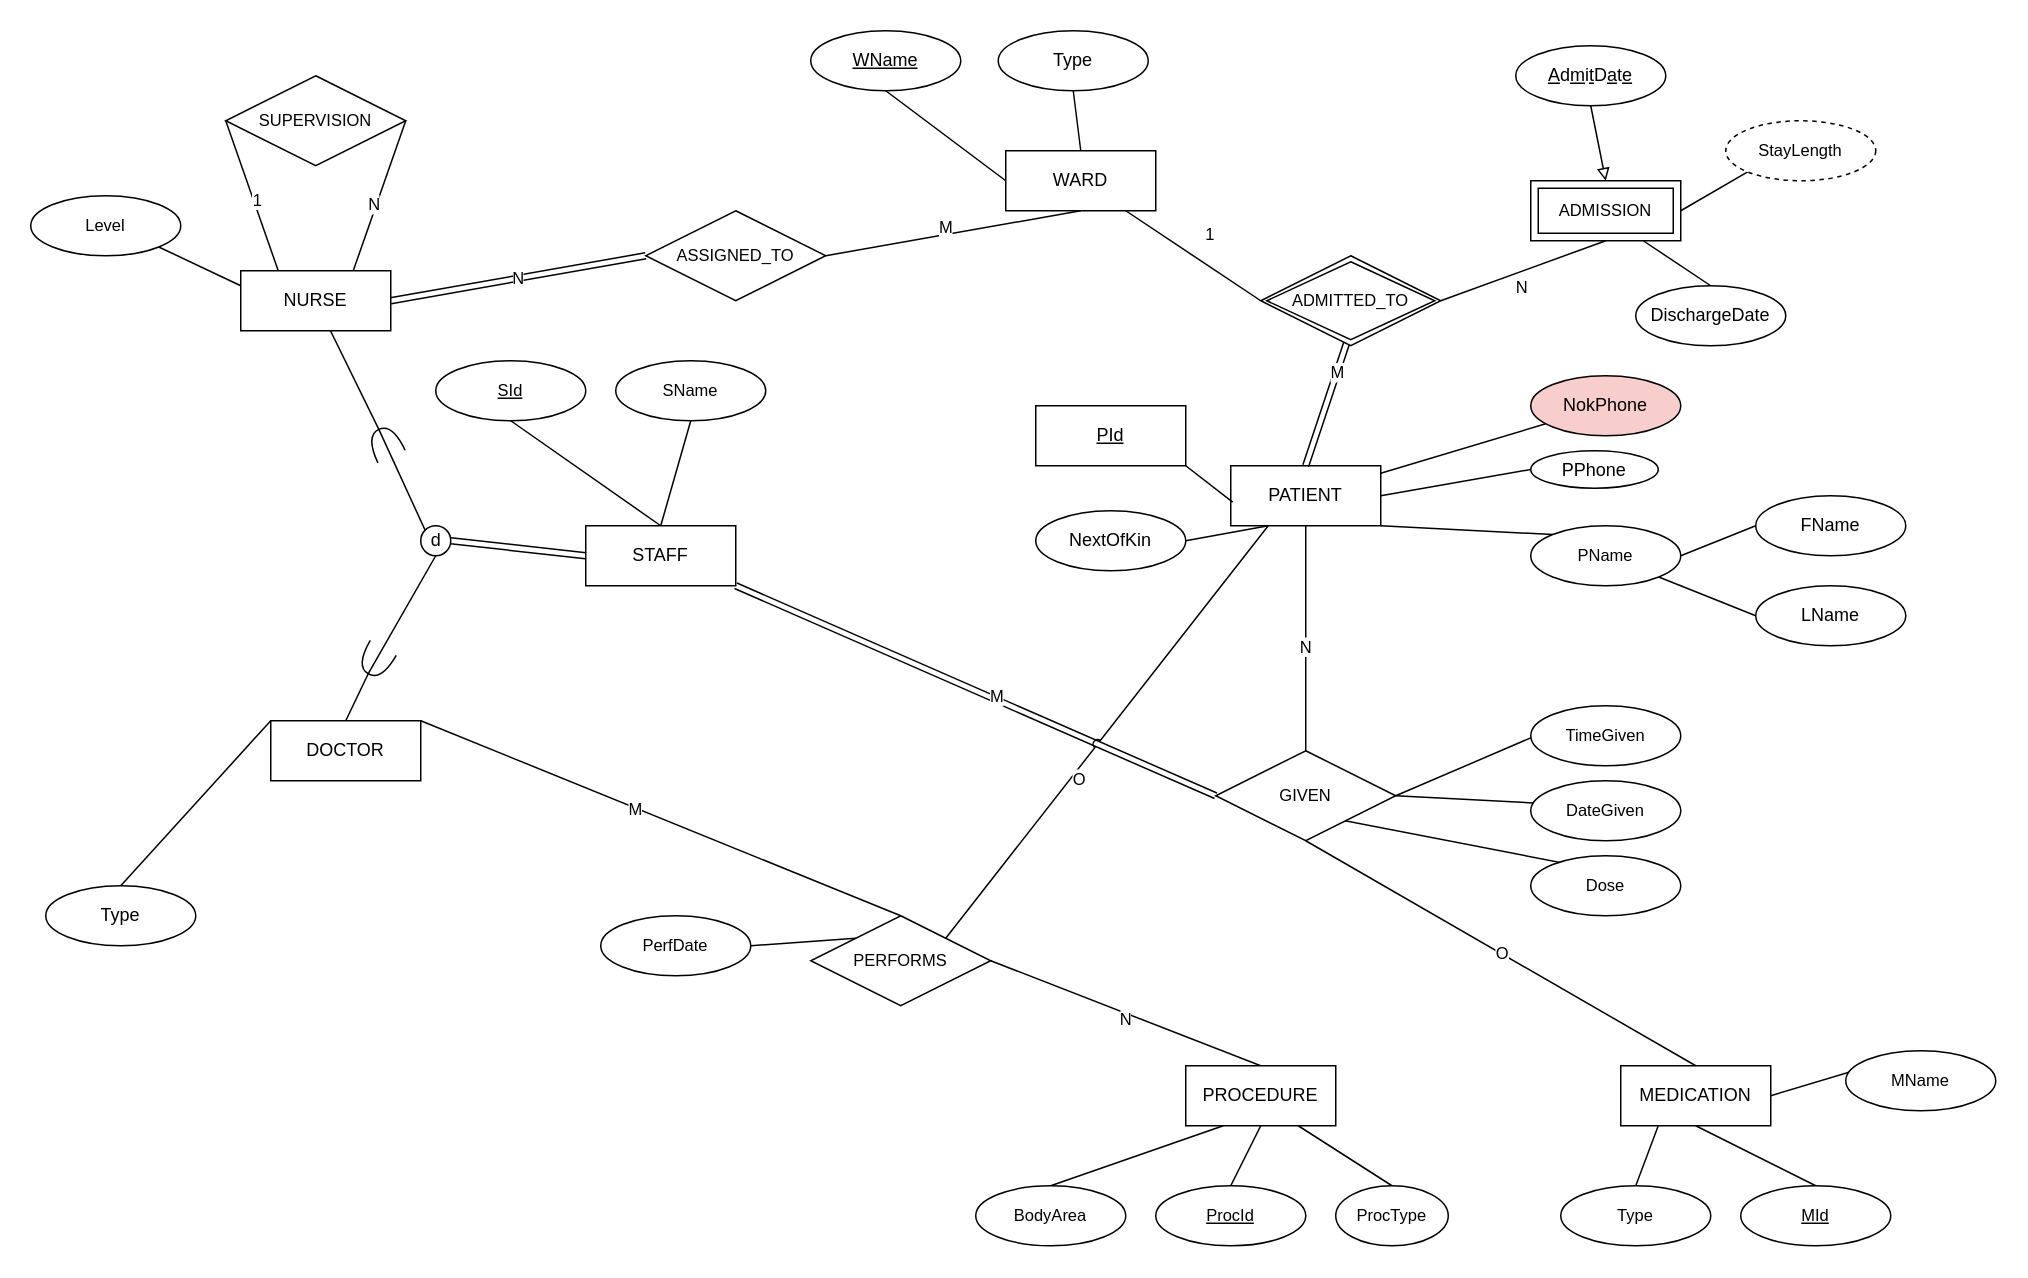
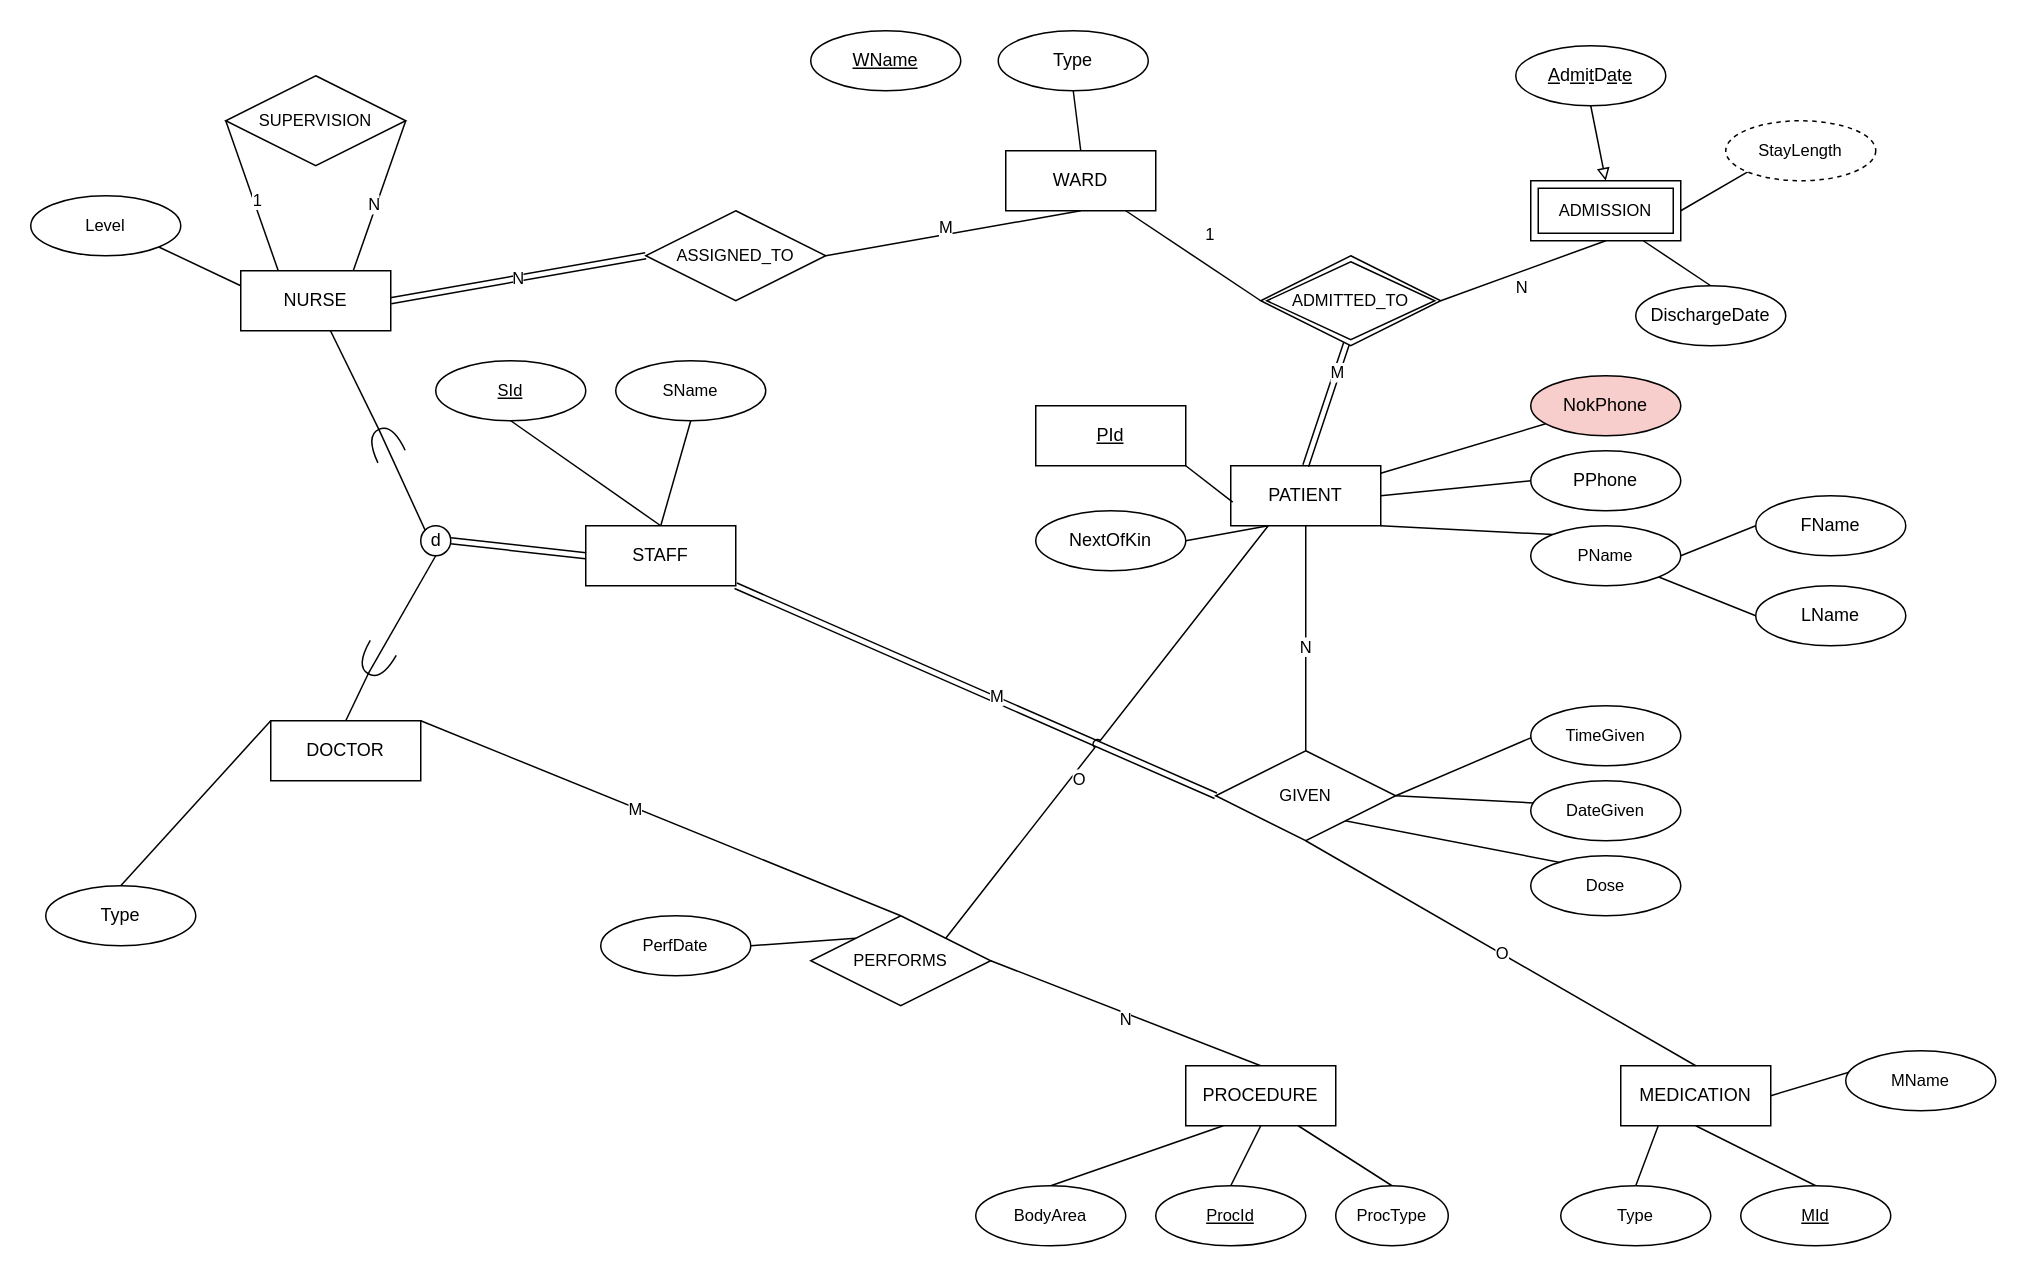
(946, 136) -> none
(1595, 470) -> (1606, 481)
